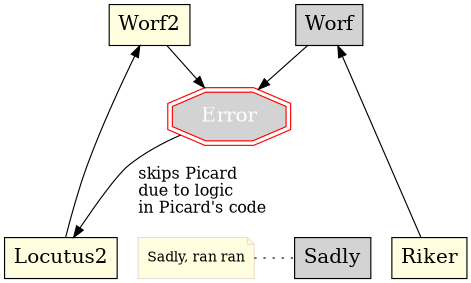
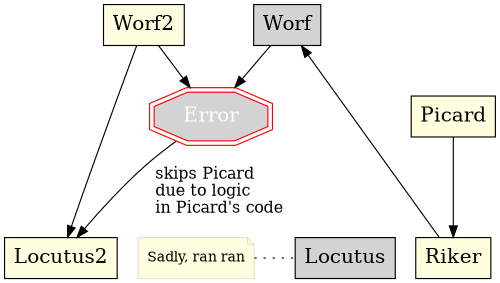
none -> (453, 117)
(95, 145) -> (104, 136)
(333, 258) -> (345, 258)
